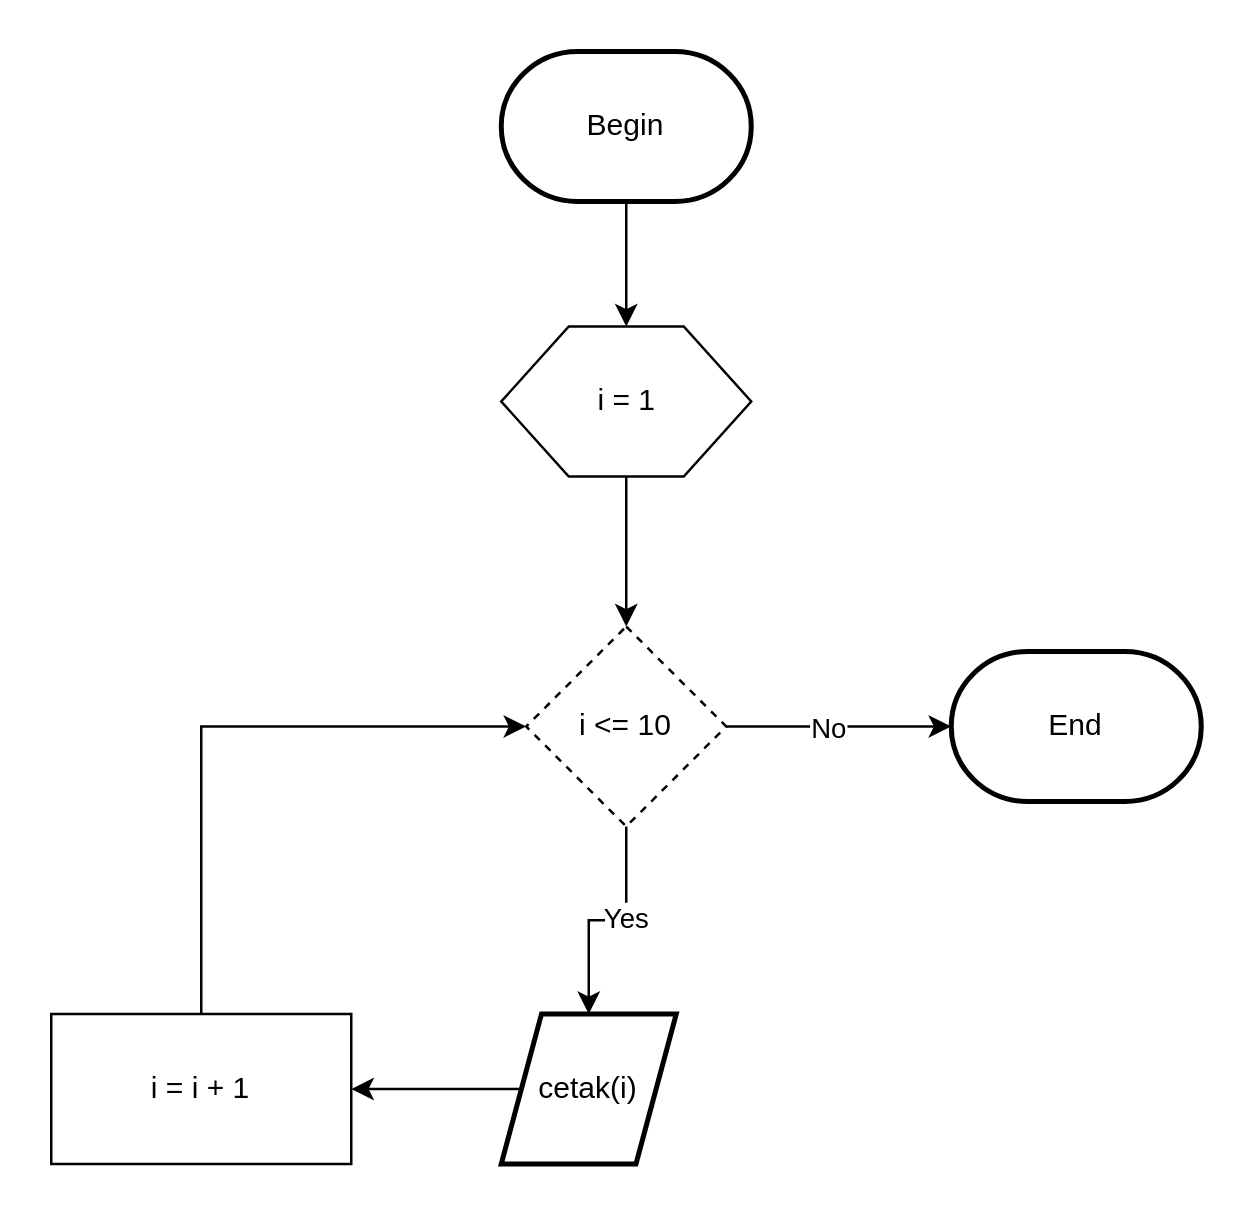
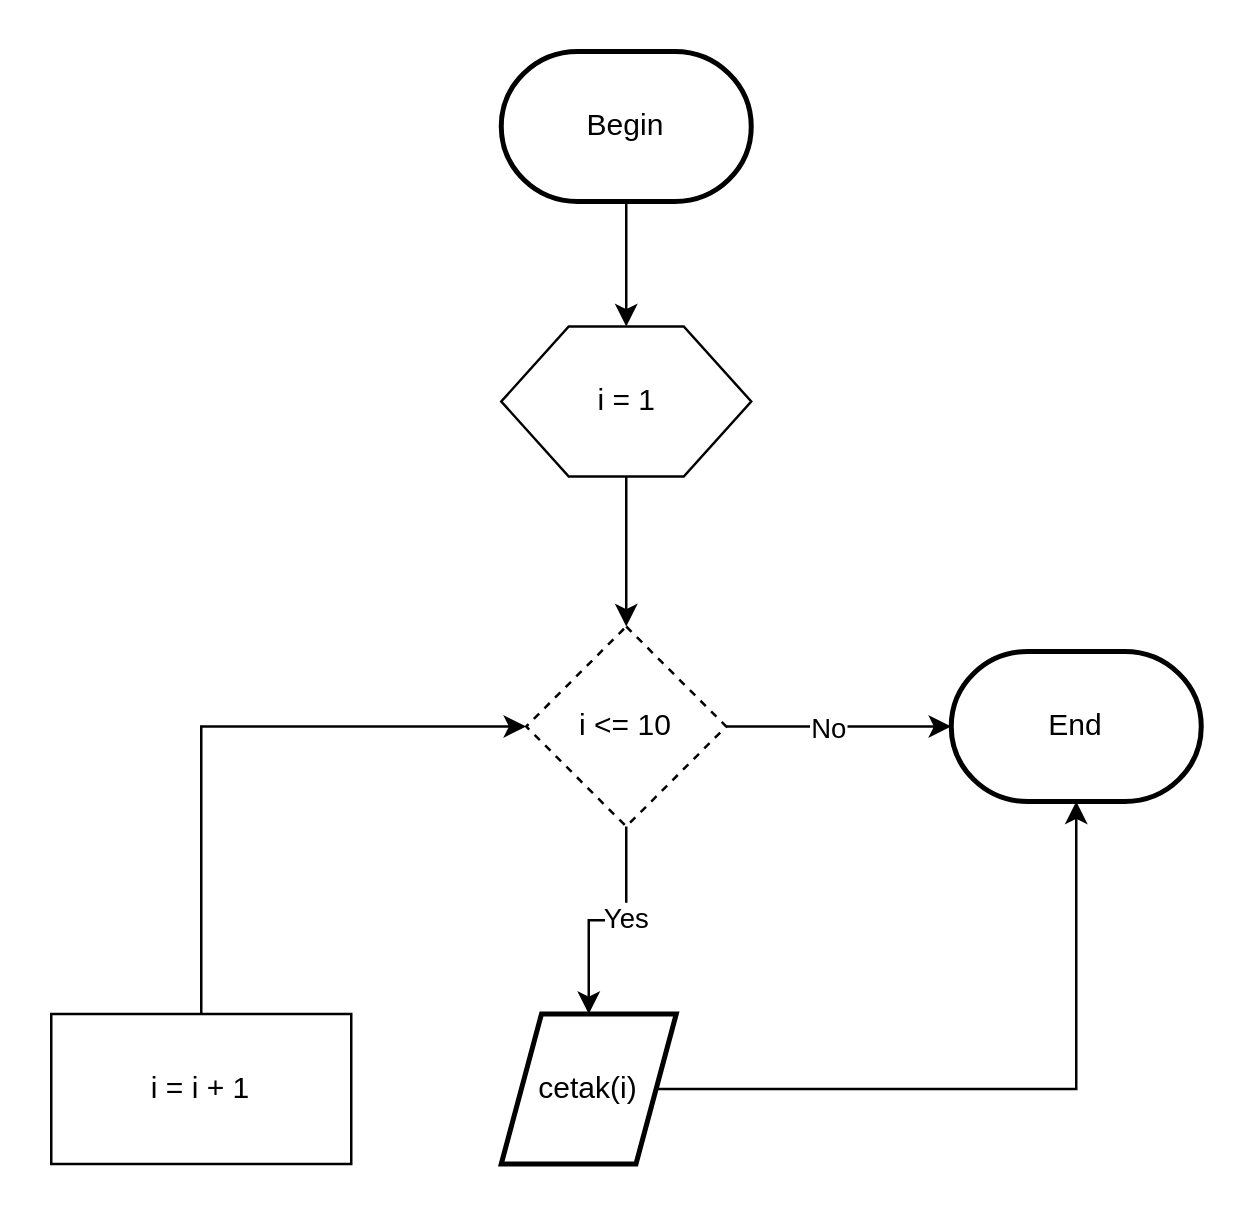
(444, 1089) -> (1002, 1089)
